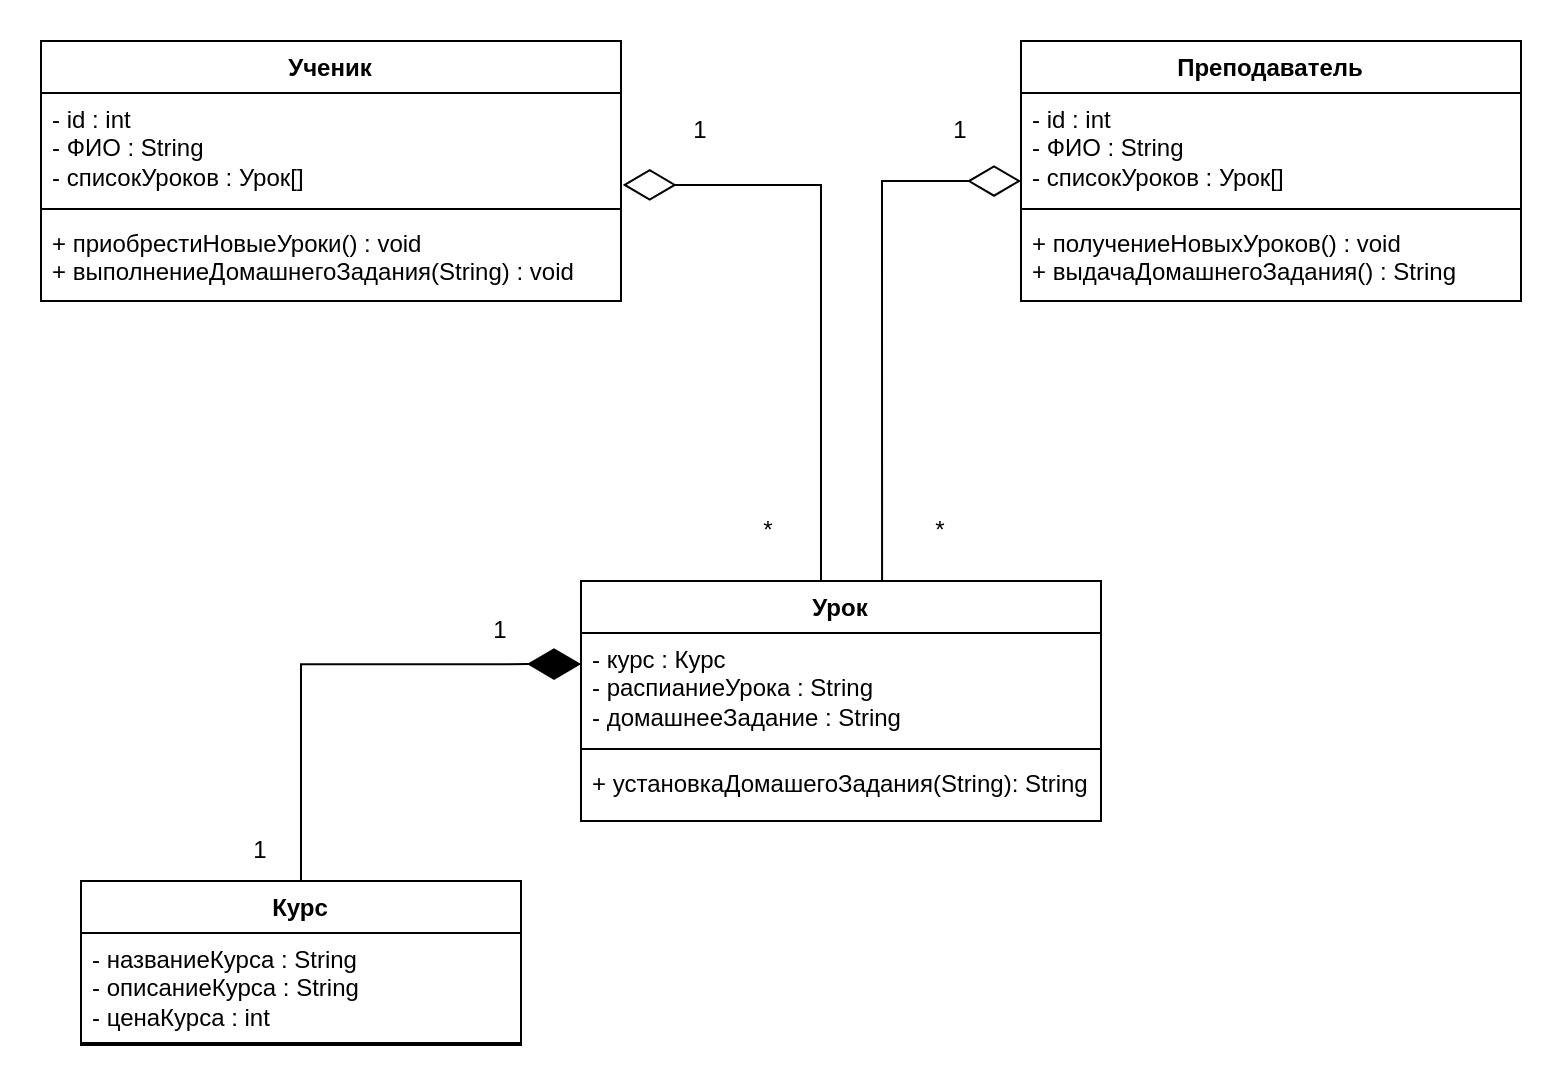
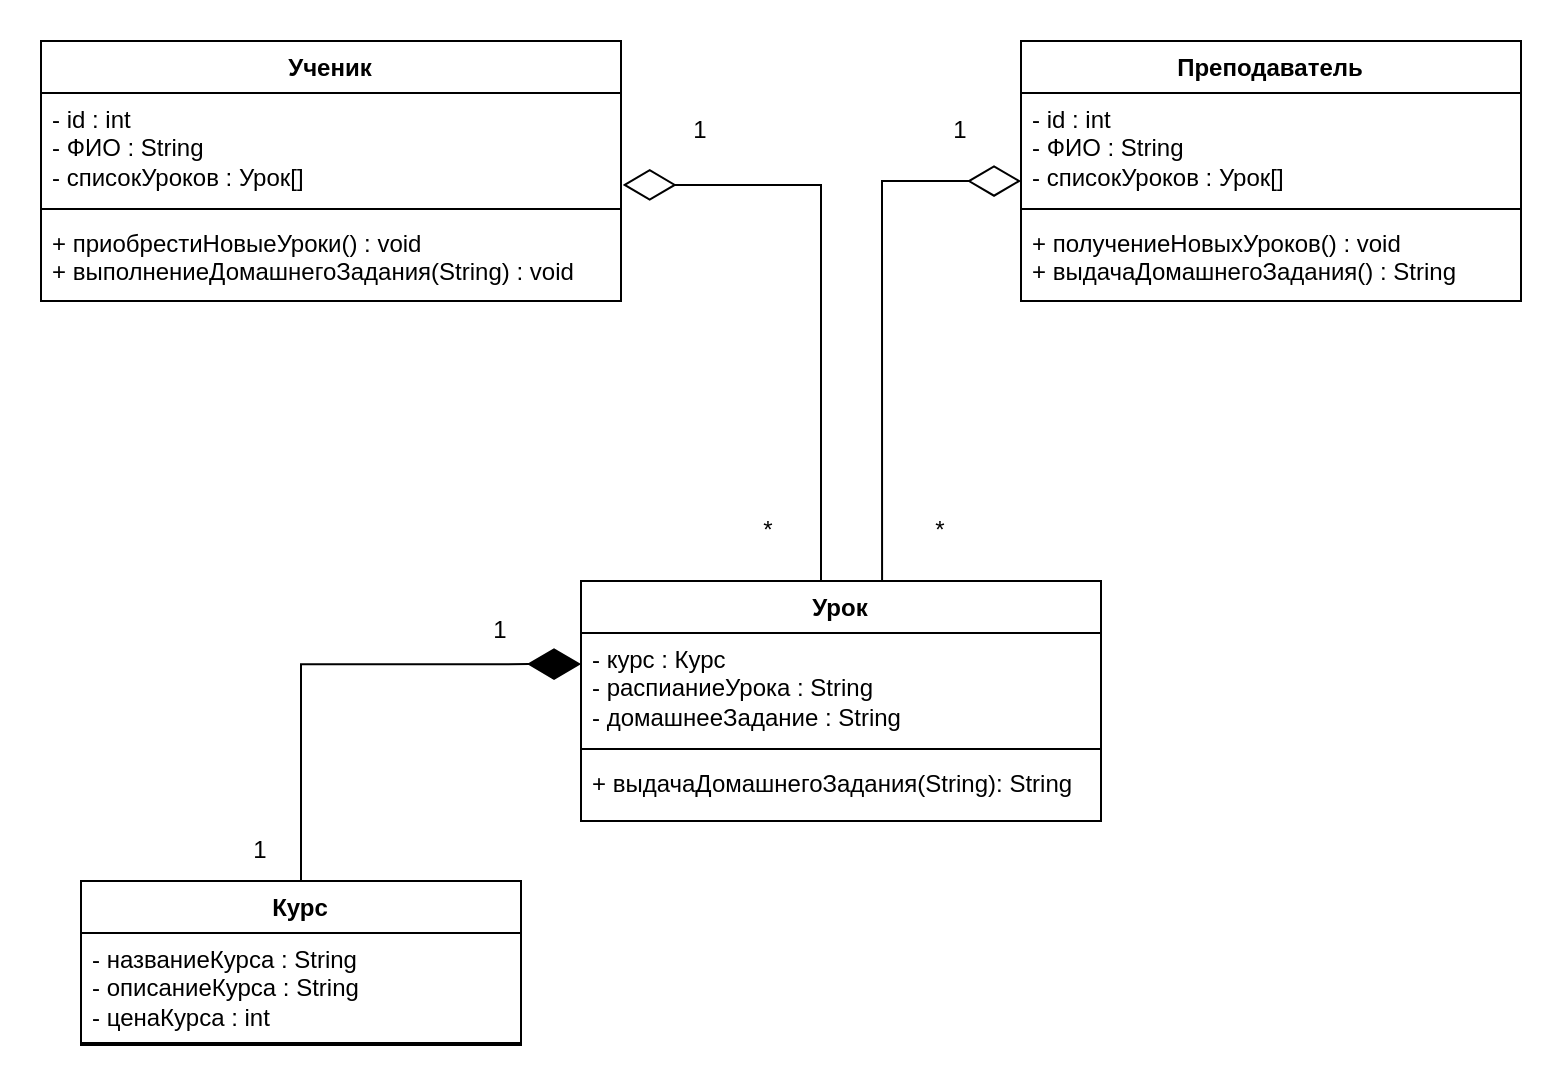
(843, 800) -> (843, 800)
